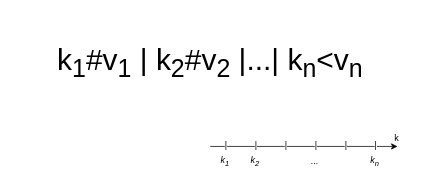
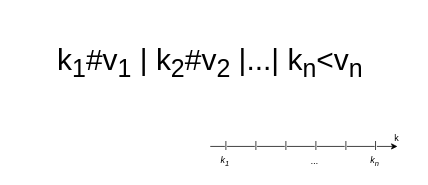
(255, 162) -> none
